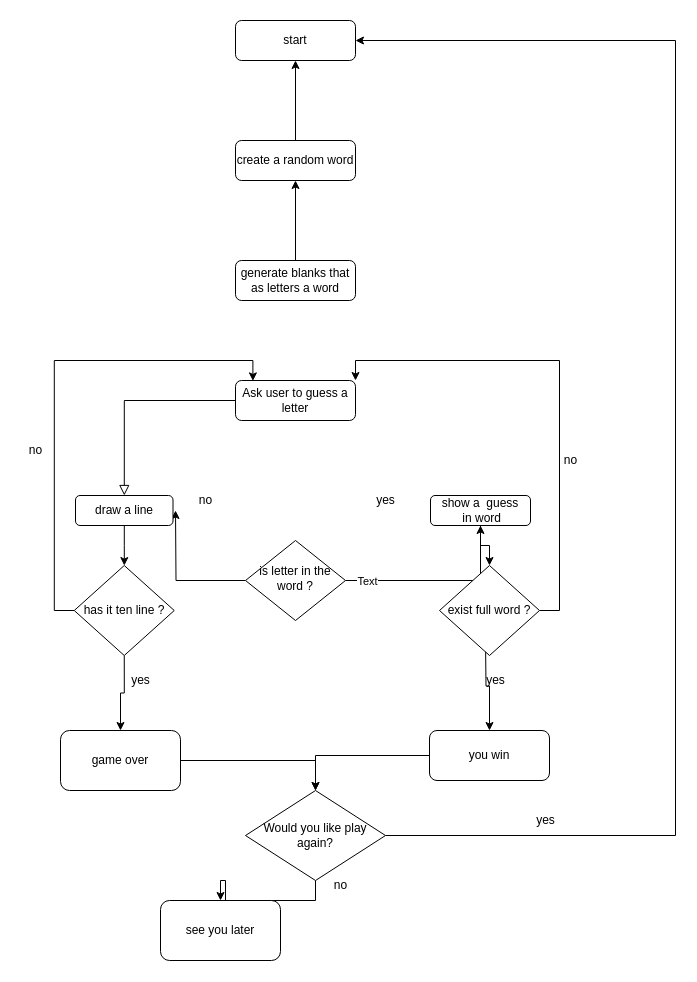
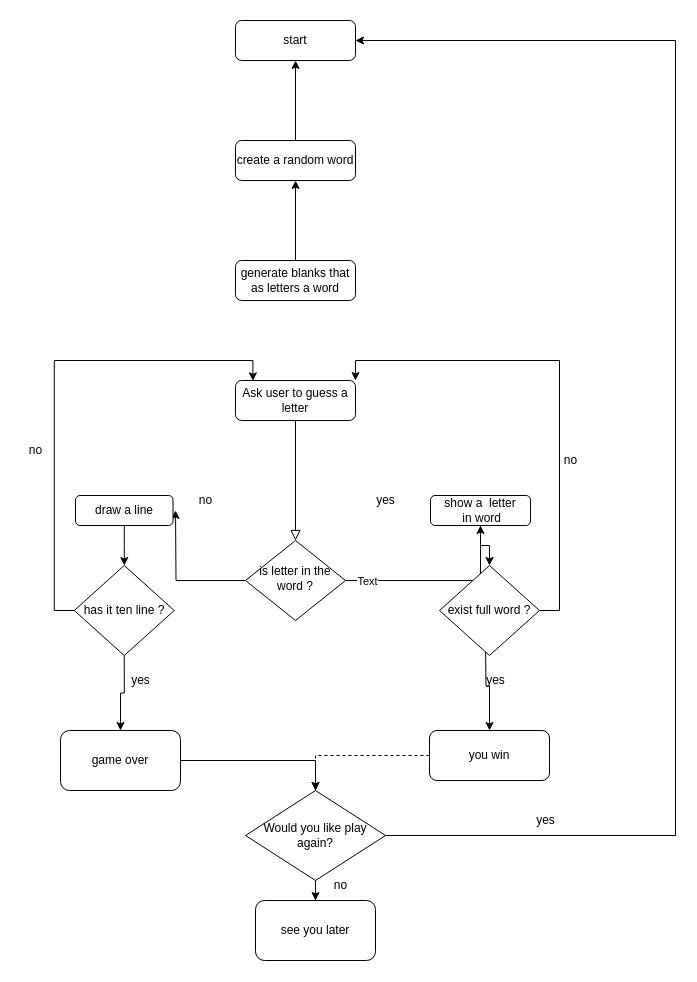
(138, 401) -> (296, 475)
(481, 511) -> (481, 511)
(371, 756) -> (371, 756)
(221, 931) -> (316, 931)
